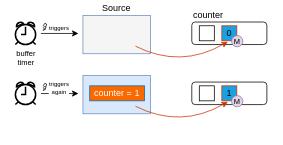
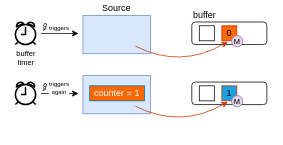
(211, 14) -> (208, 14)
(229, 33) -> (229, 33)
(117, 35) -> (117, 35)
